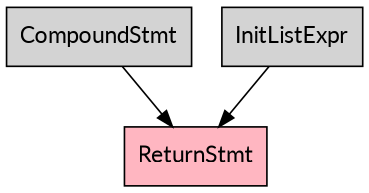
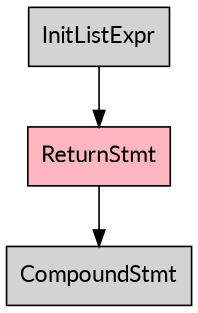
(142, 90) -> (99, 208)
